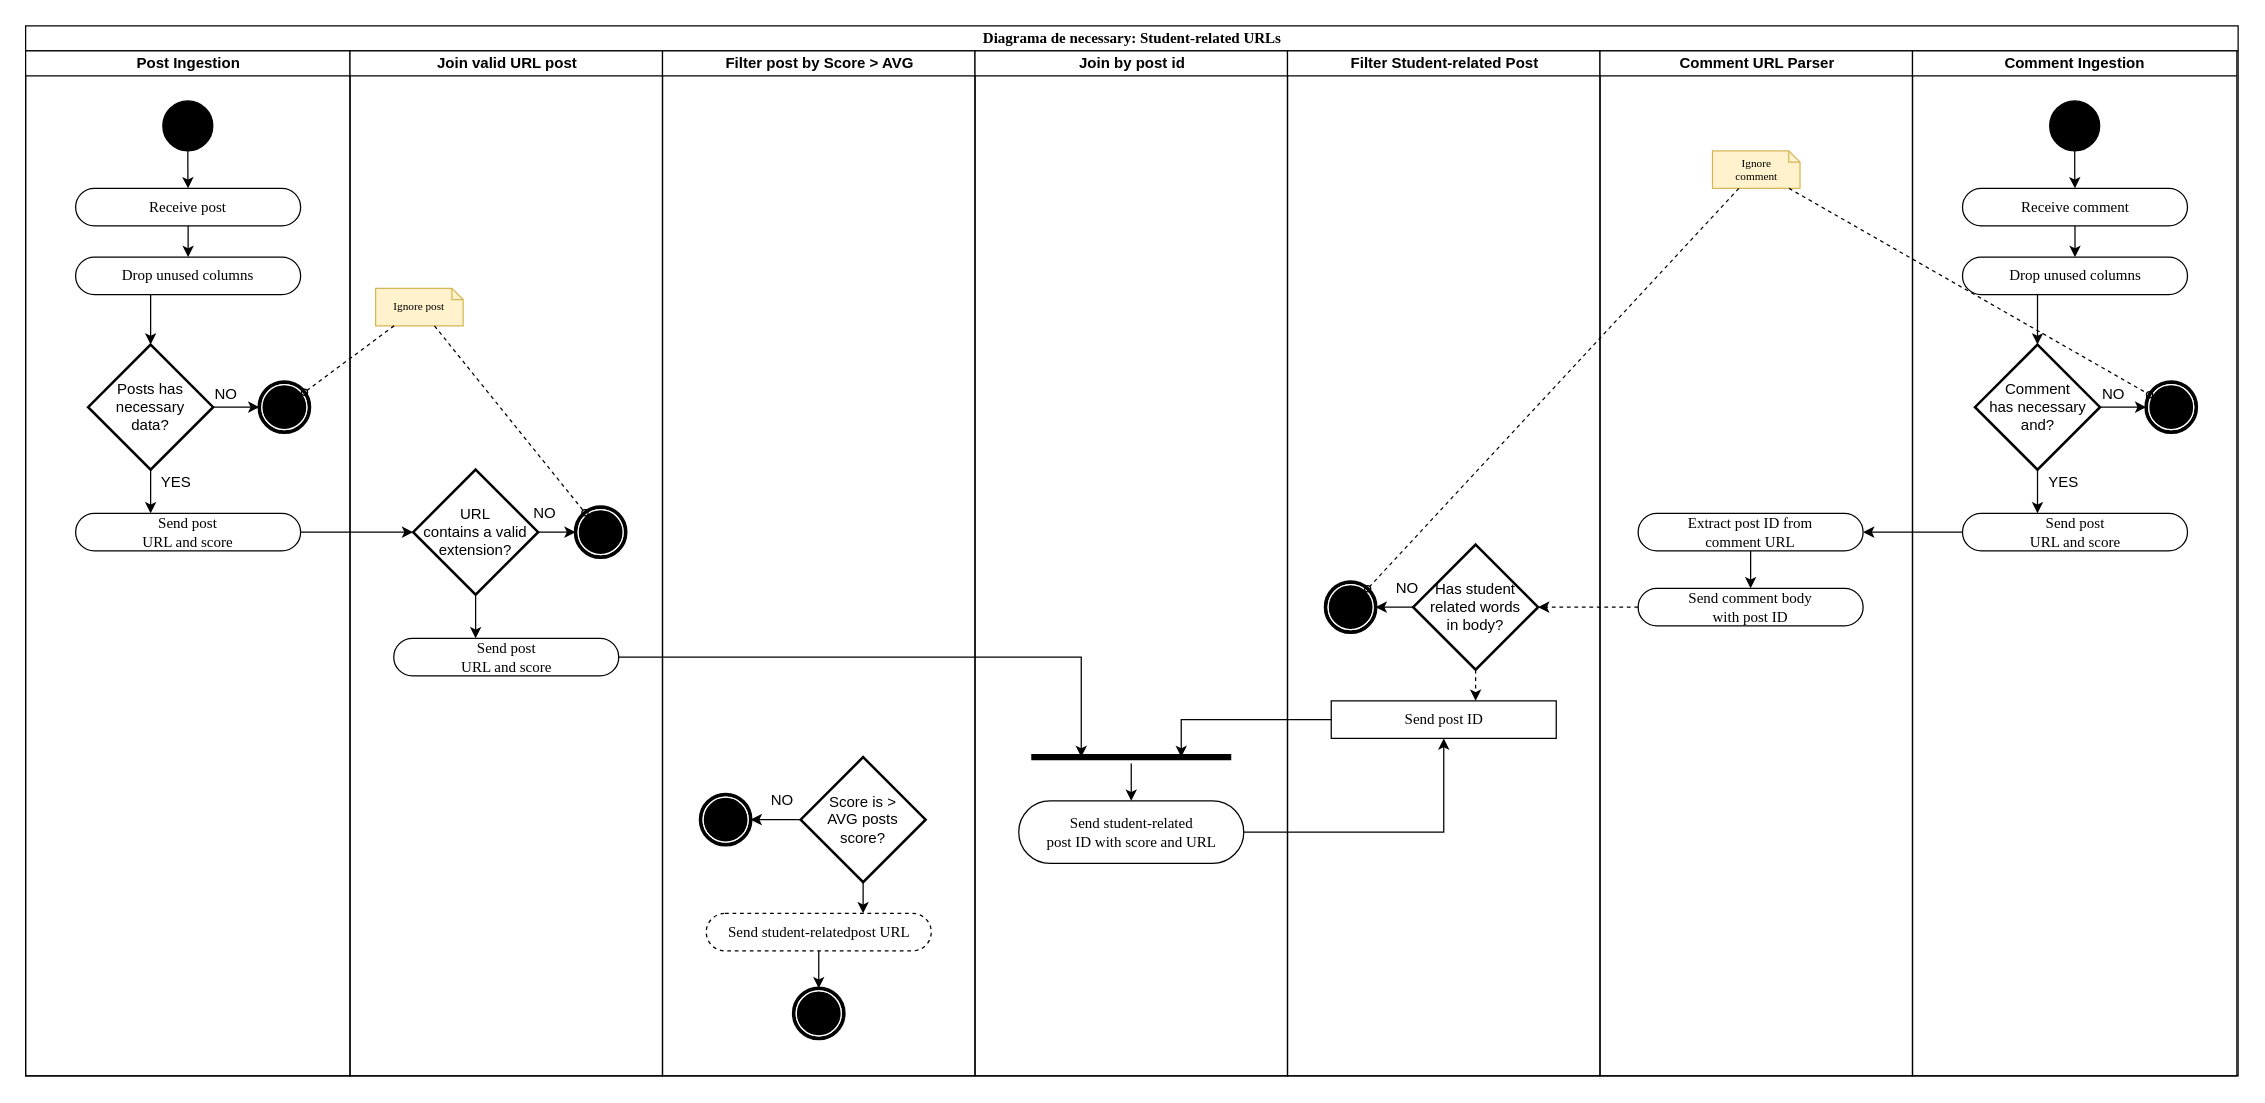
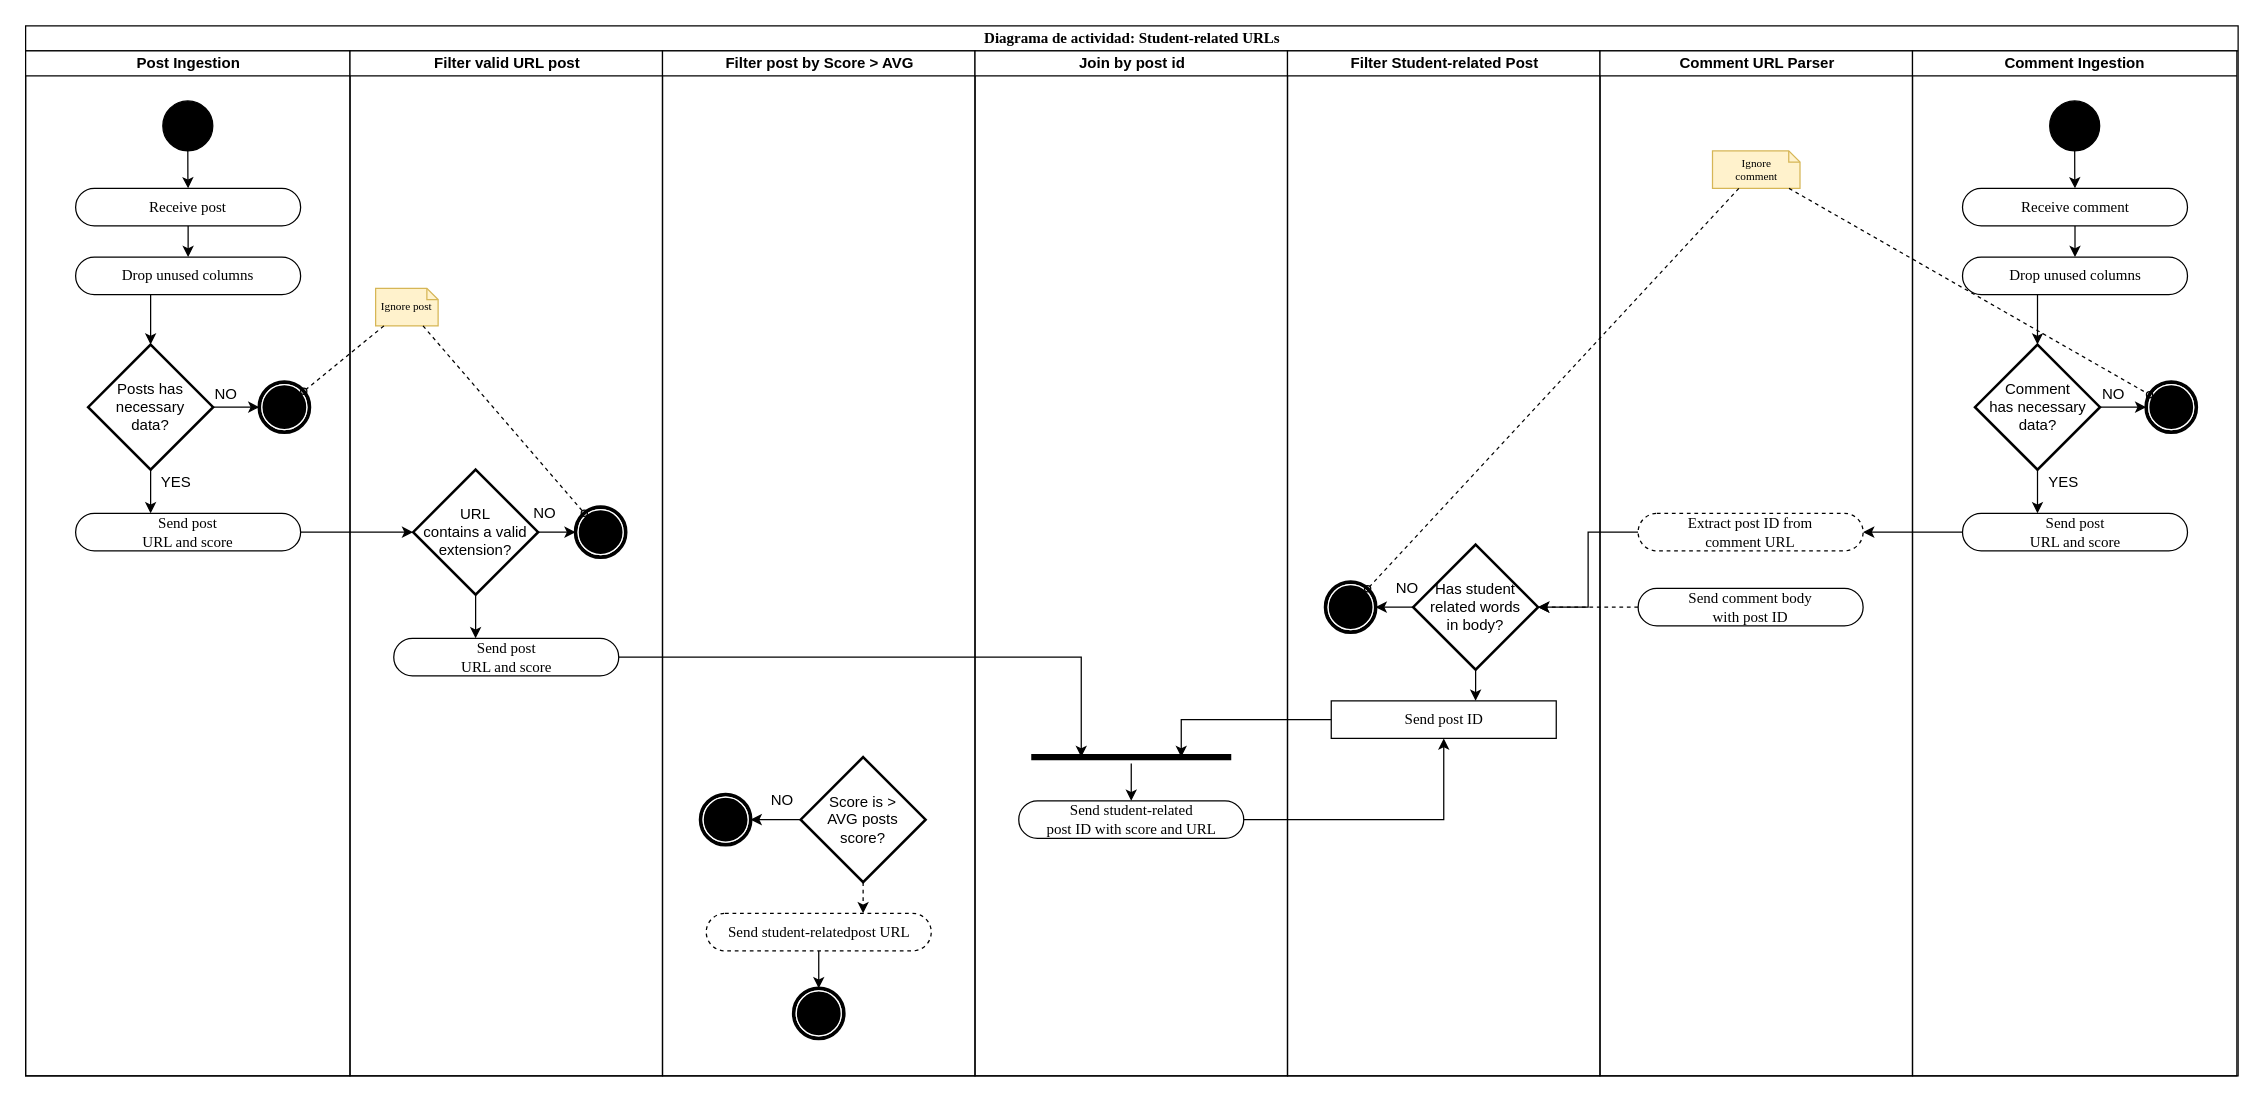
(1133, 38) -> (1133, 38)
(508, 63) -> (508, 63)
(419, 307) -> (407, 307)
(2038, 407) -> (2038, 407)
(1751, 532) -> (1751, 532)
(1751, 574) -> (1588, 542)
(1476, 683) -> (1476, 683)
(1131, 832) -> (1131, 819)
(863, 894) -> (863, 894)
